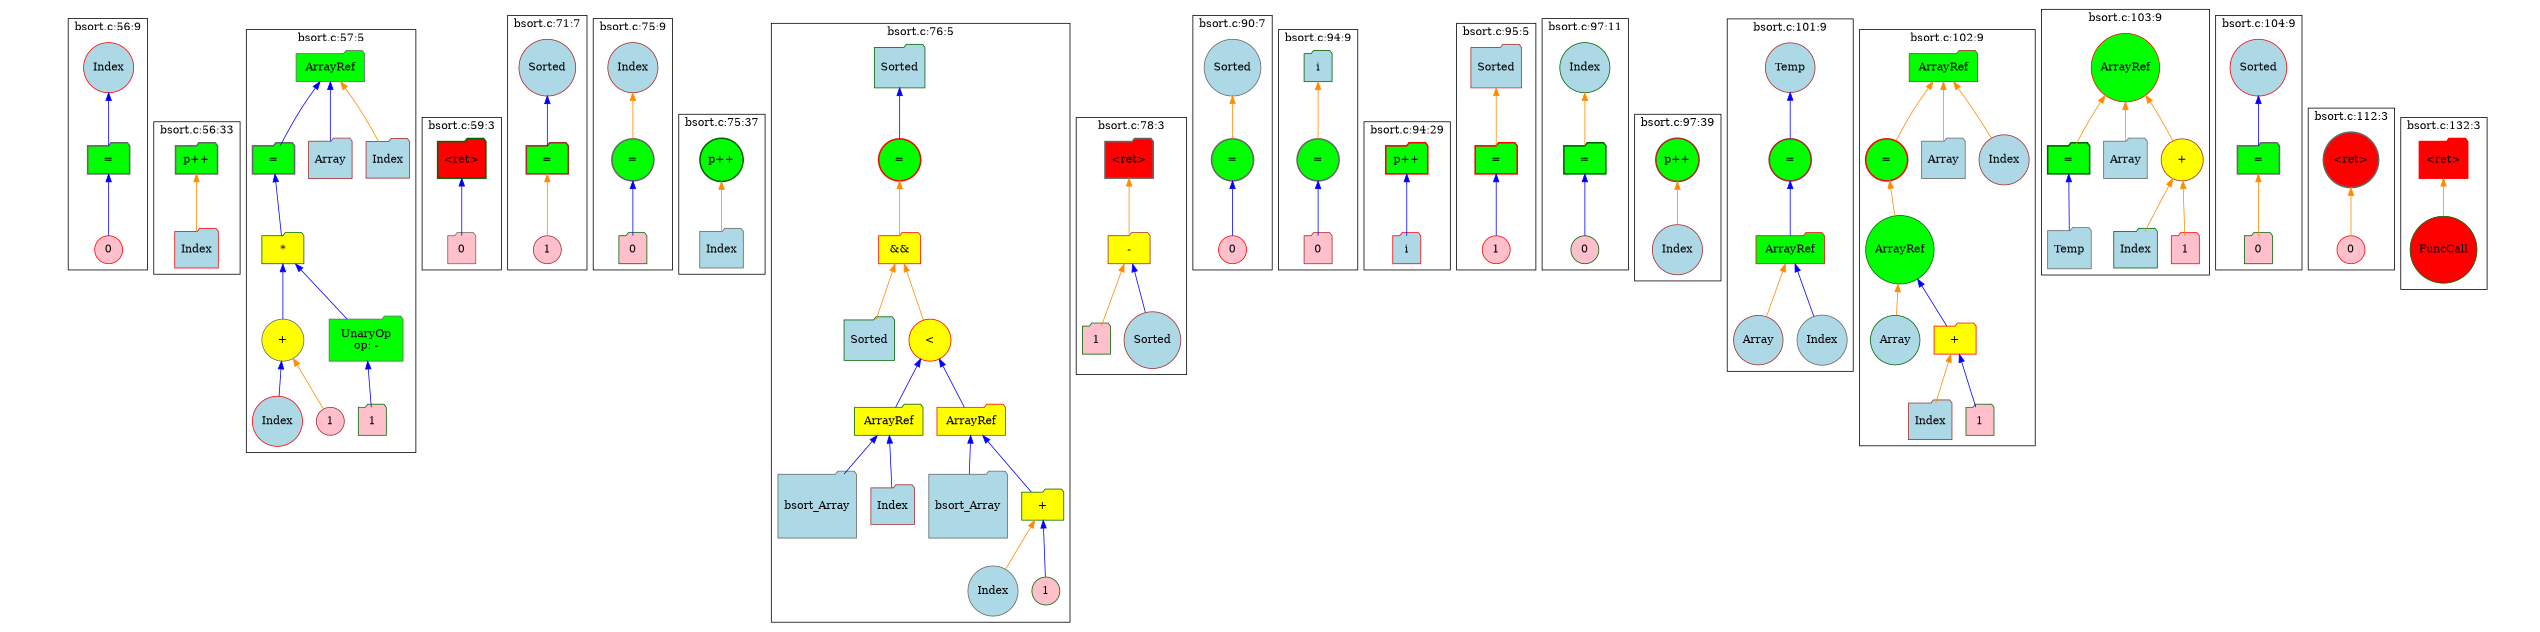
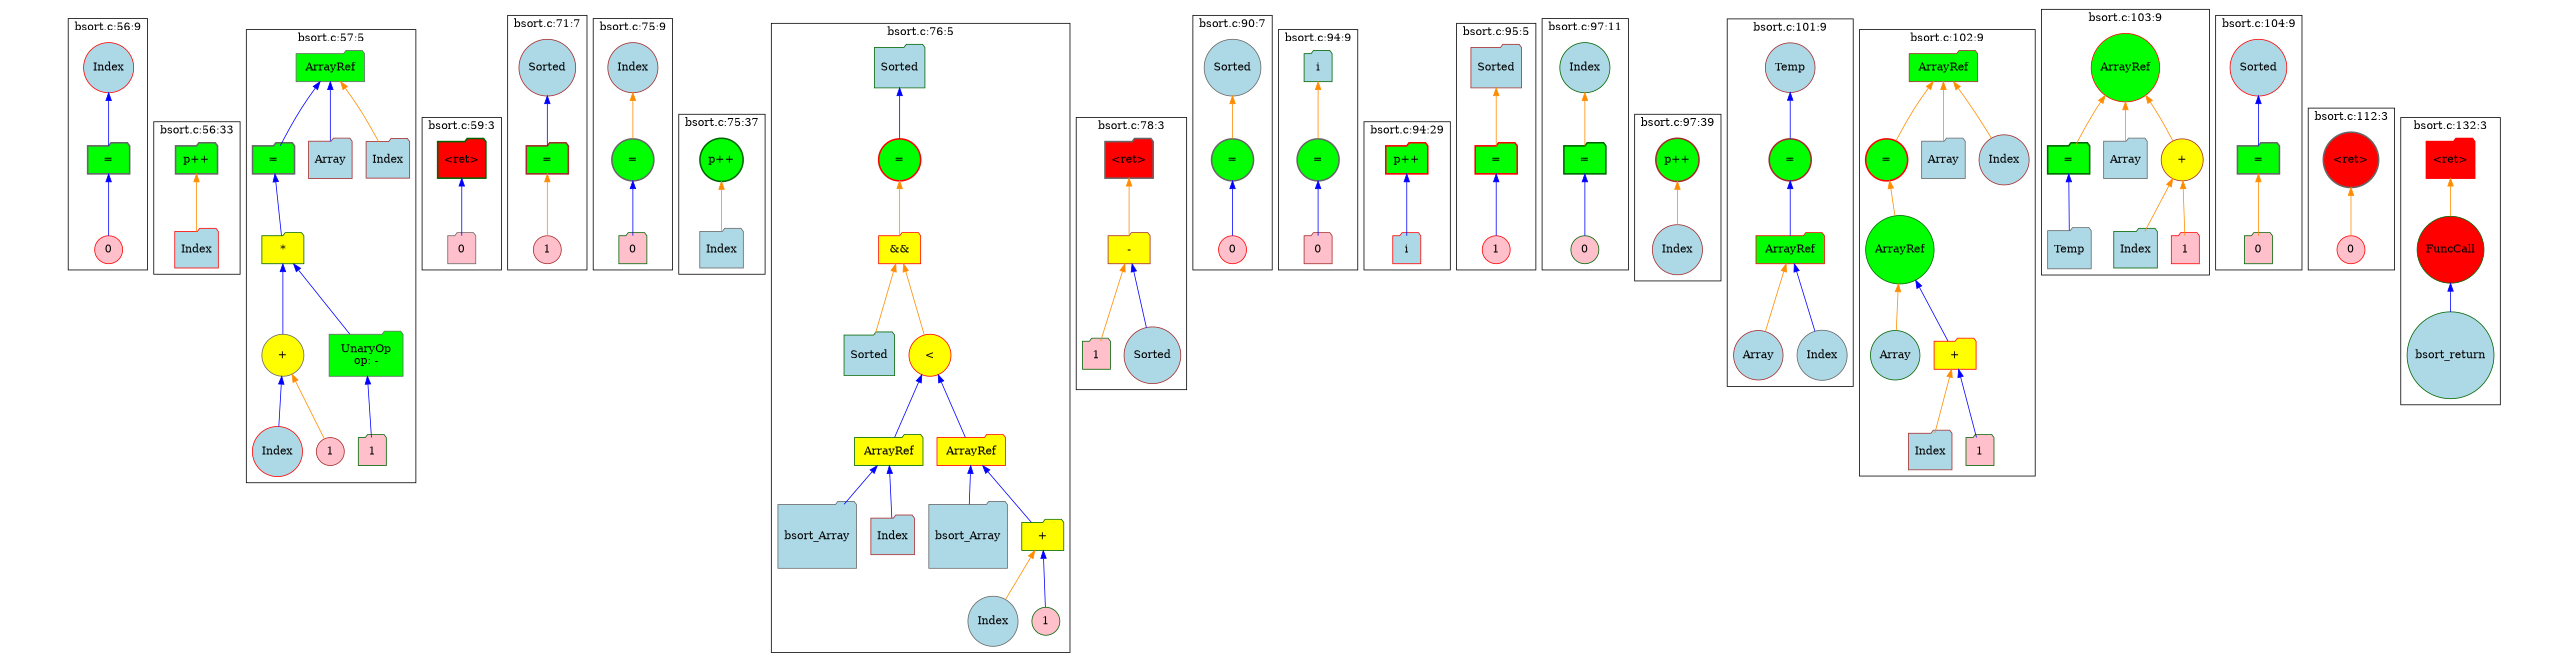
none -> (2451, 355)
